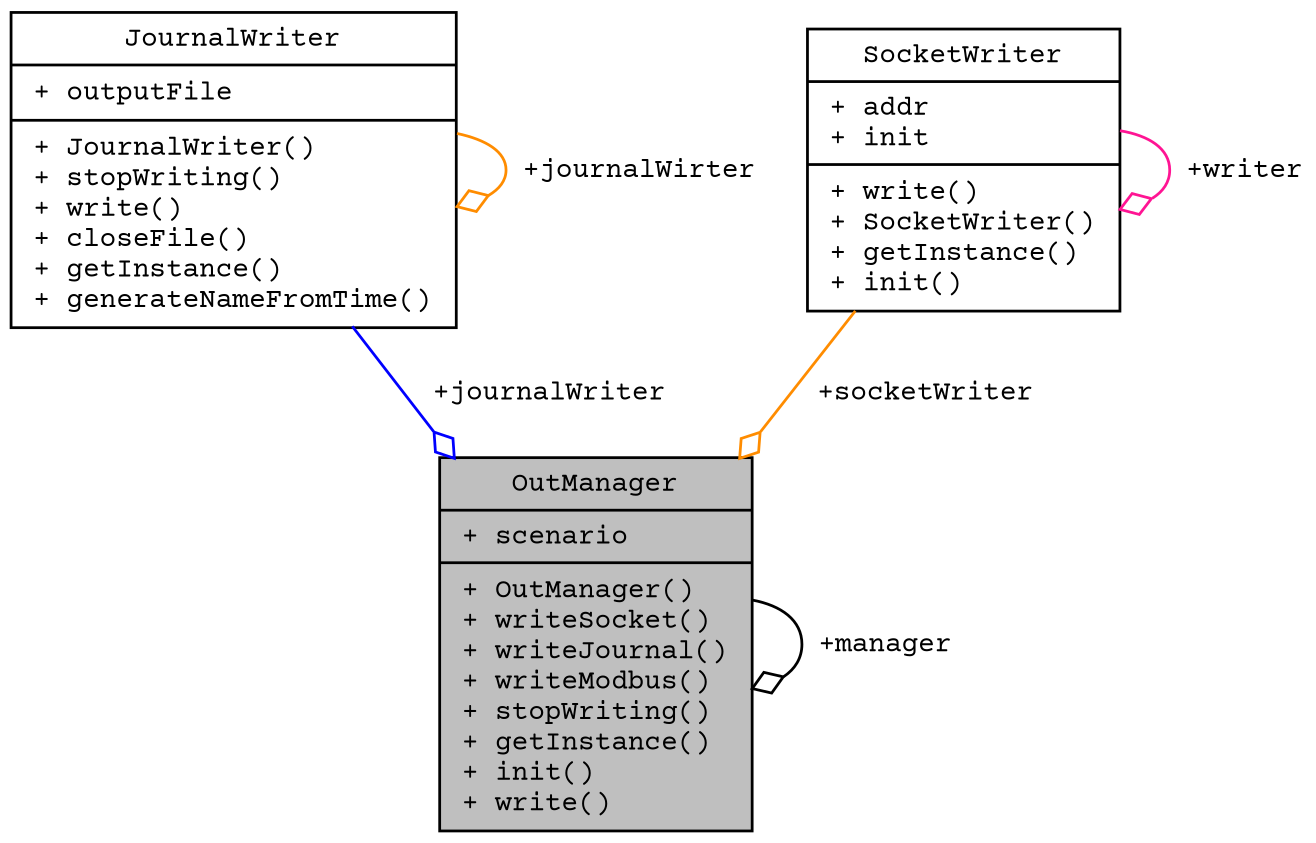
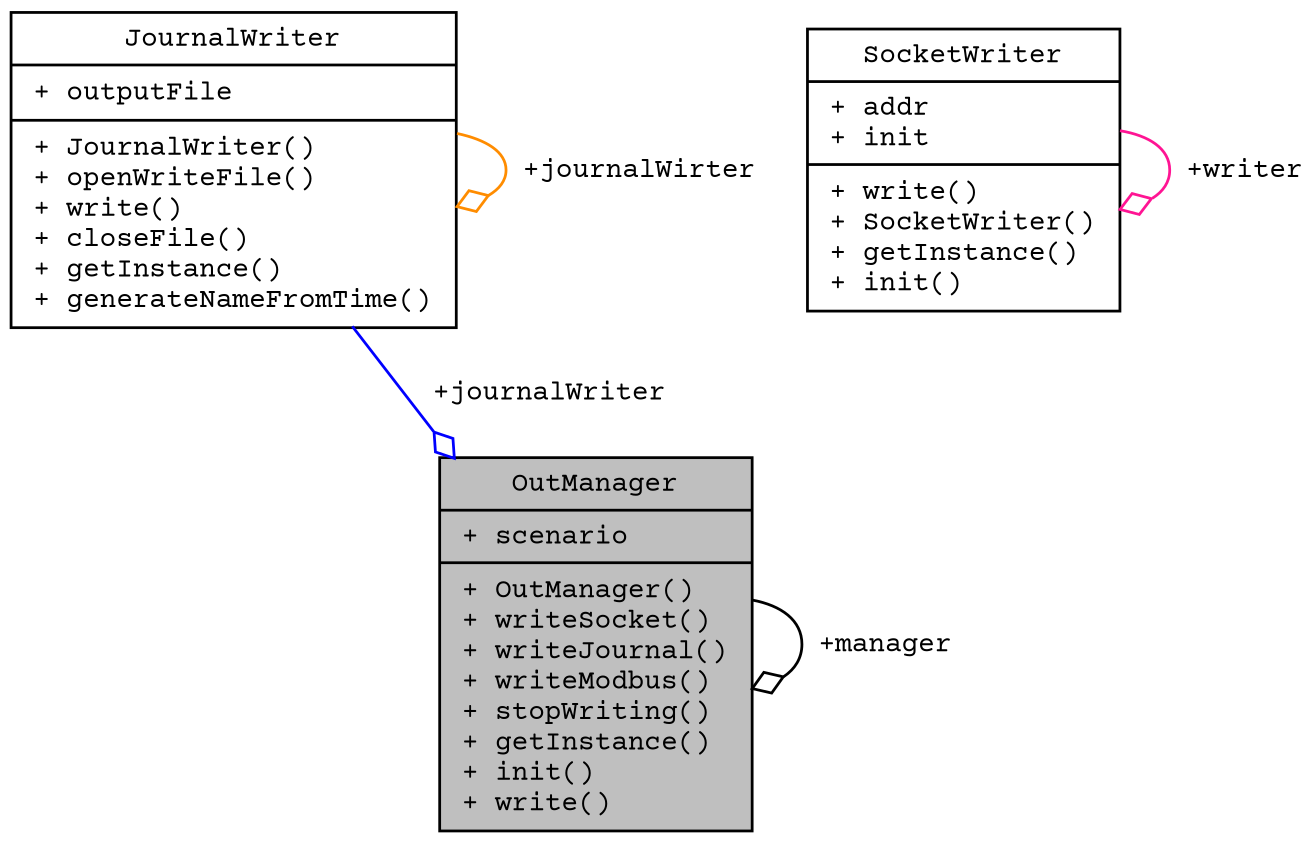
(159, 177) -> (176, 177)
(808, 371) -> none
